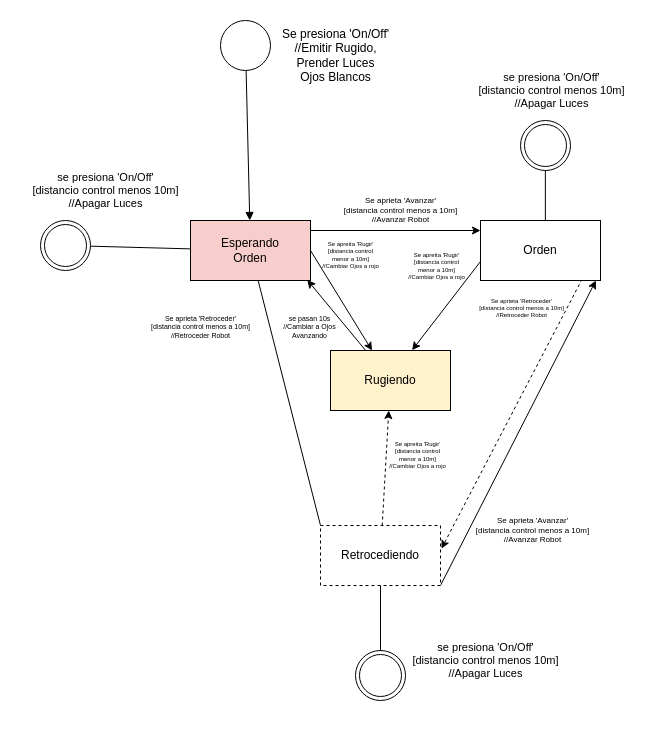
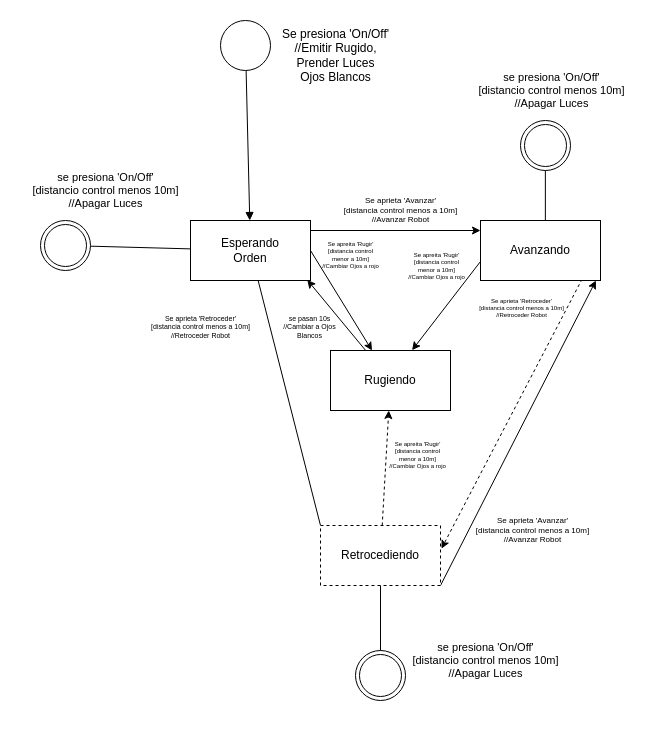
(251, 251) -> (251, 251)
(541, 251) -> (541, 251)
(310, 328) -> (310, 328)
(391, 381) -> (391, 381)
